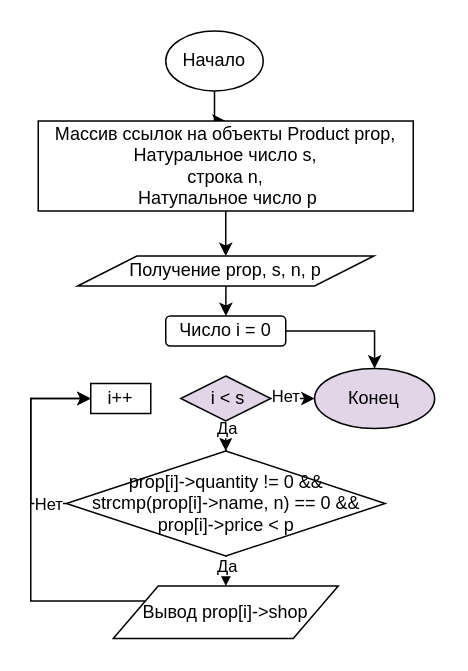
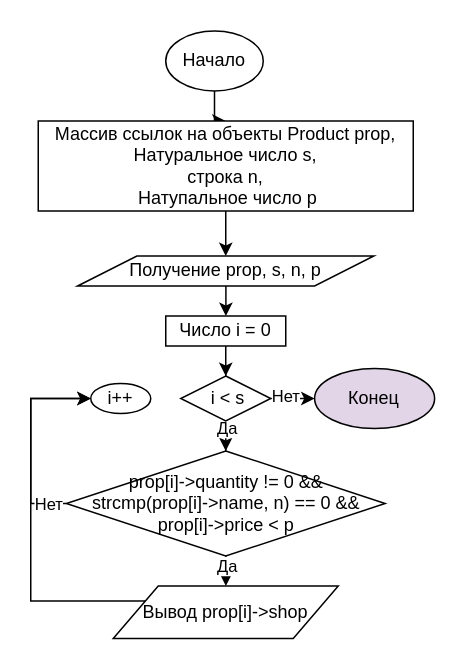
(226, 331) -> (226, 331)
(343, 331) -> (226, 366)
(121, 398) -> (121, 398)
(226, 398) -> (226, 398)
